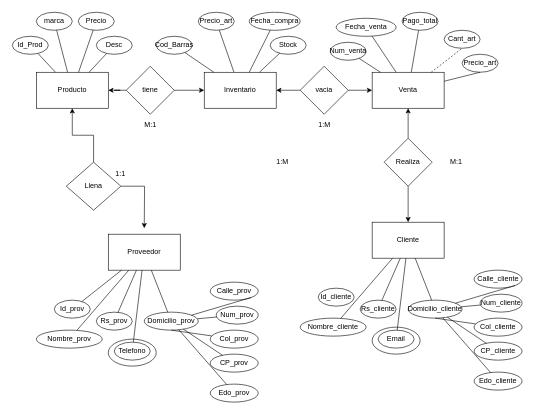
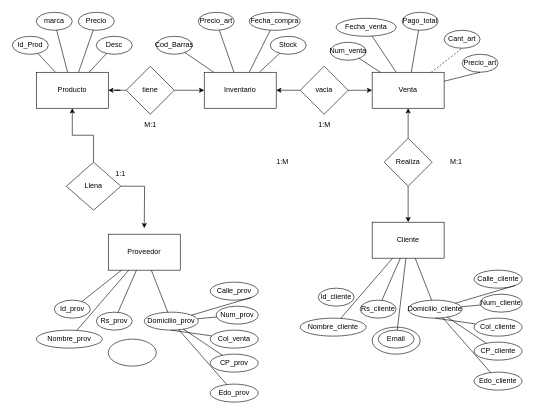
(138, 306) -> none
(234, 339) -> (234, 339)
(132, 351) -> none
